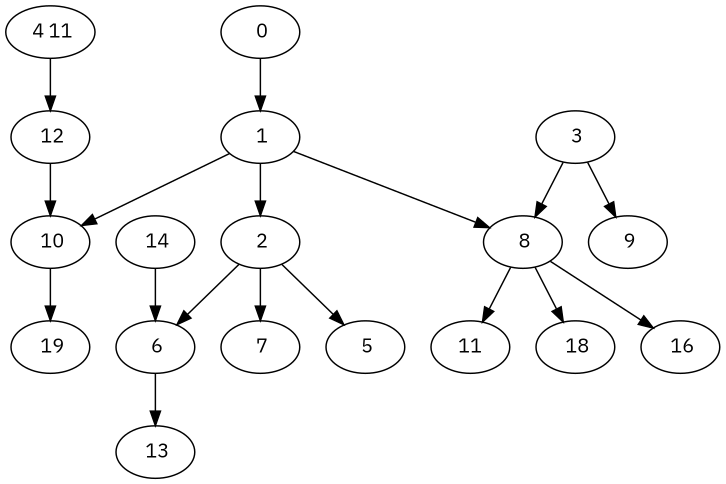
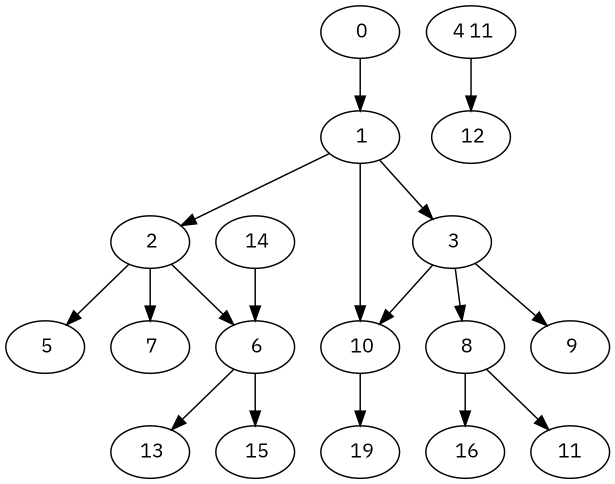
(50, 182) -> (411, 289)
(385, 187) -> (401, 184)
(575, 347) -> none
none -> (255, 452)
